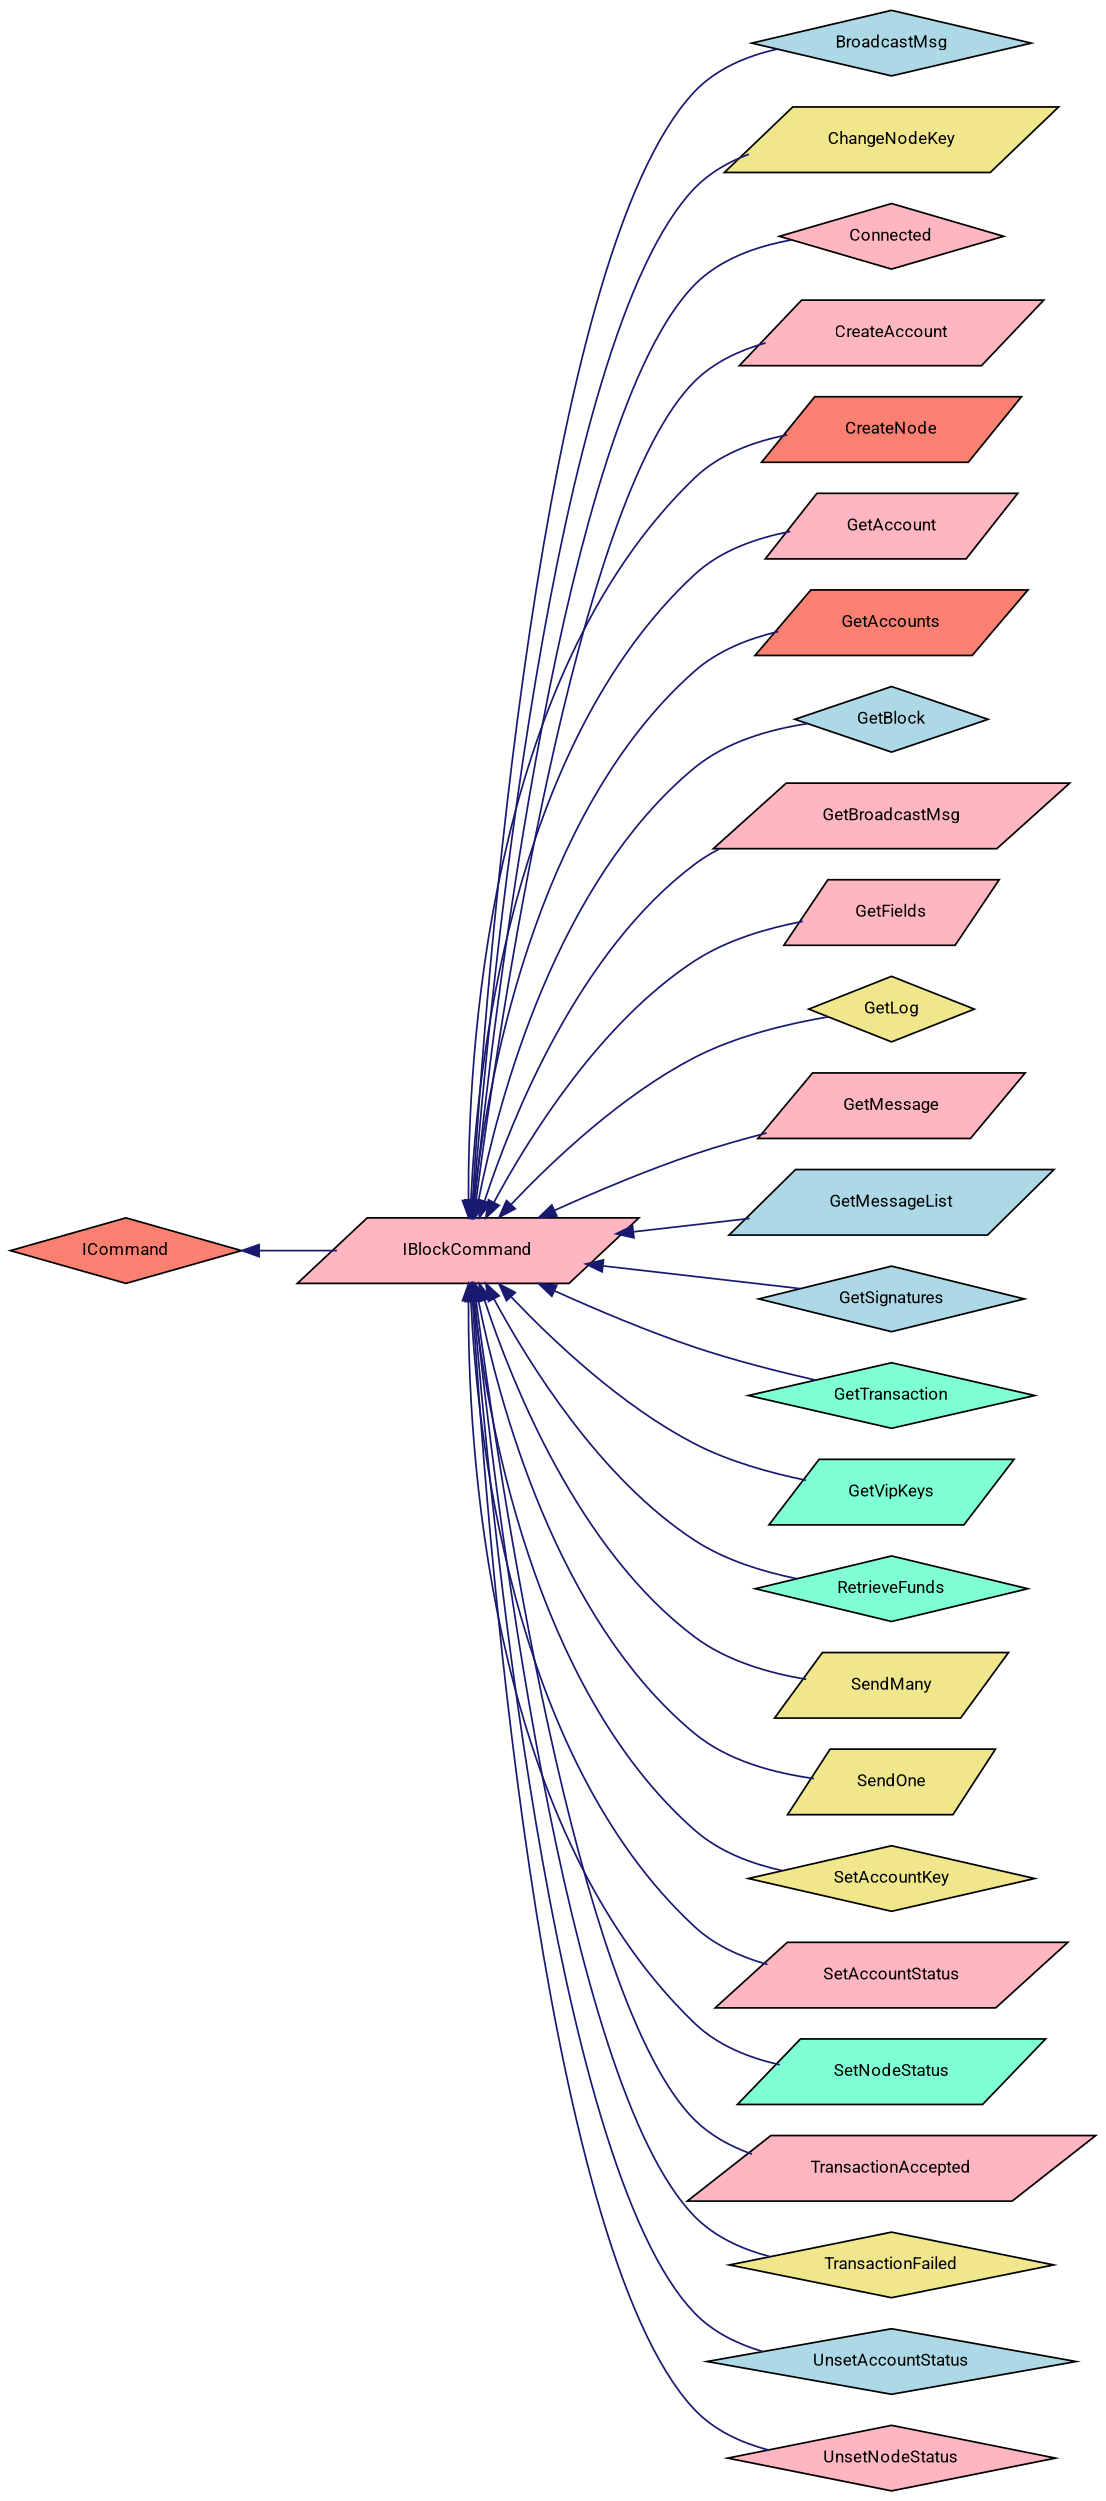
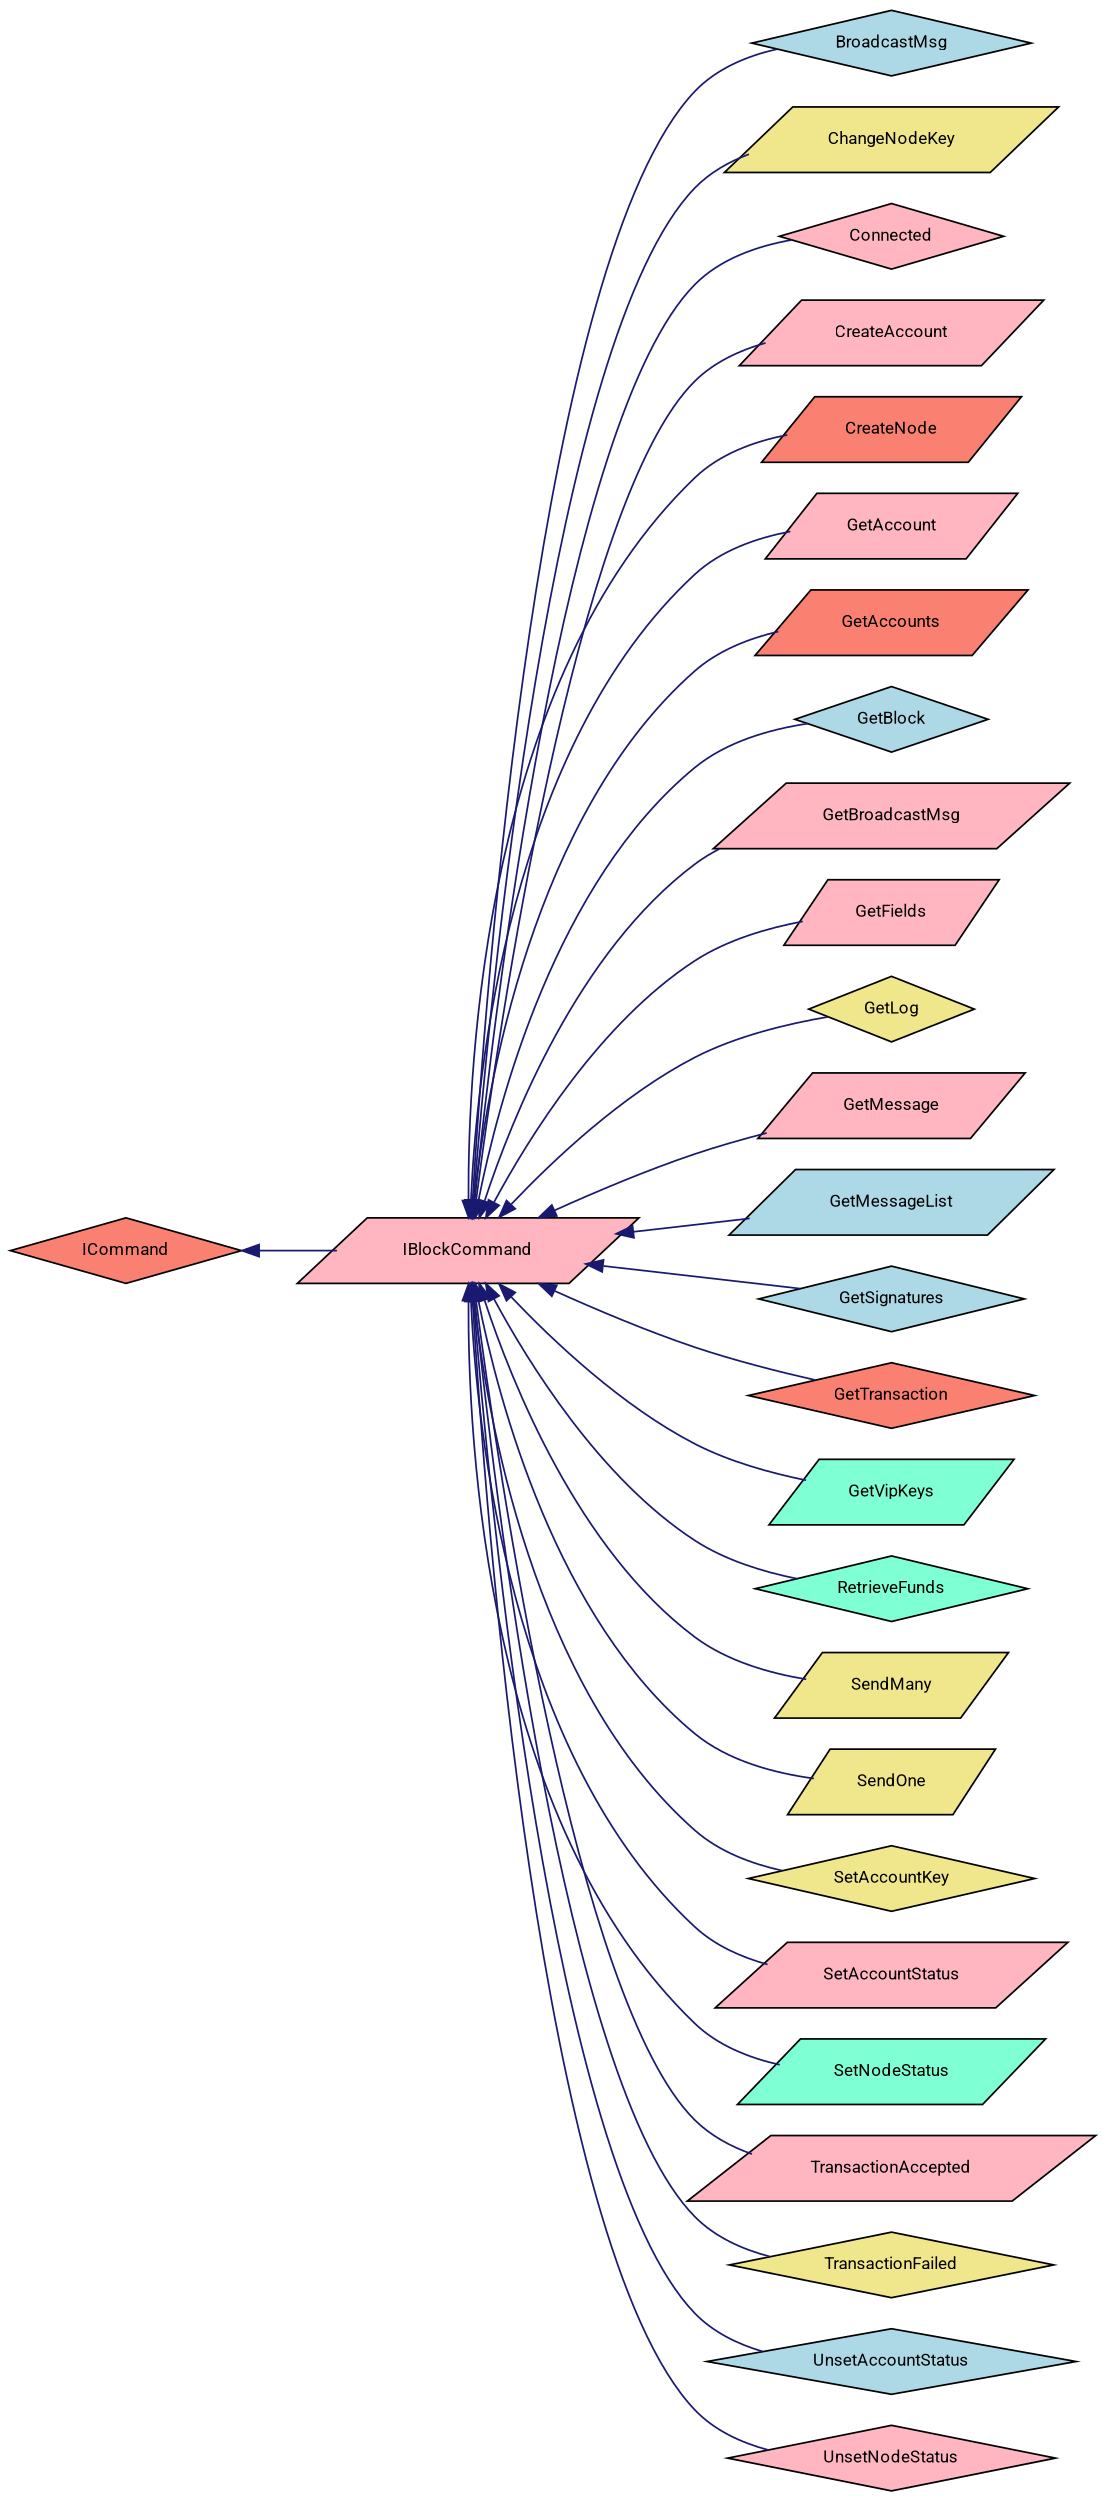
(891, 1396) -> (891, 1396)
